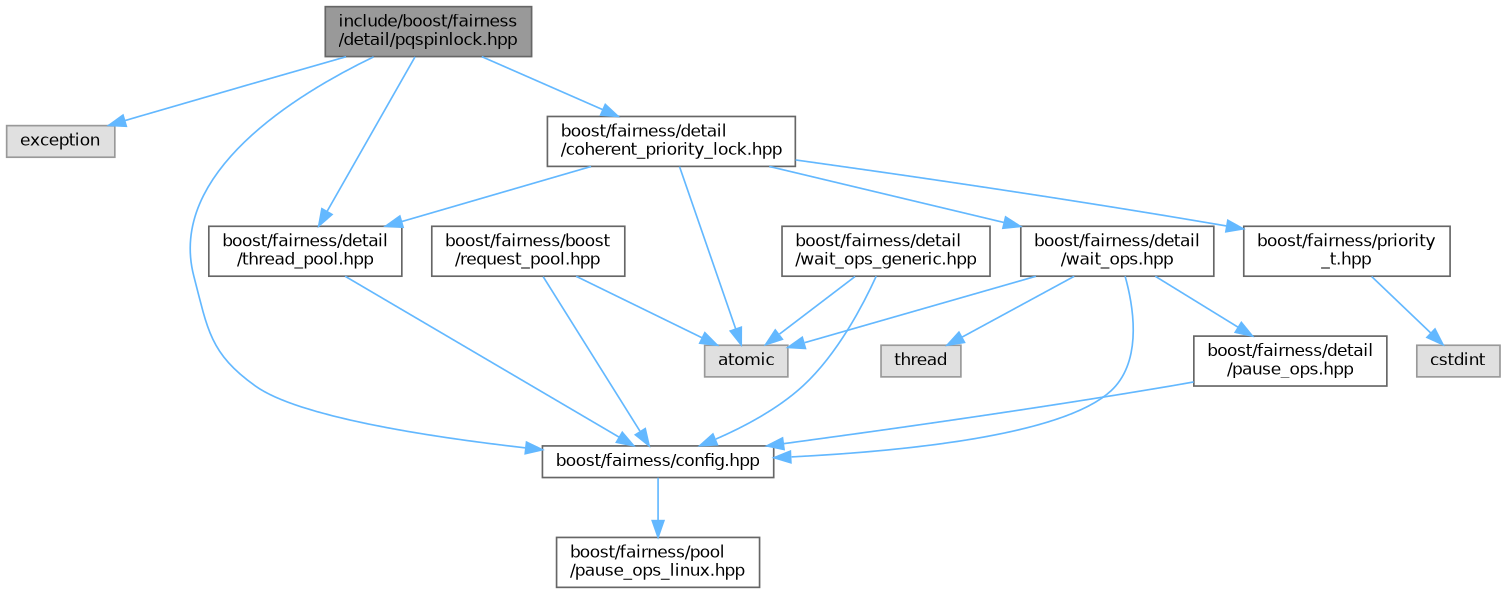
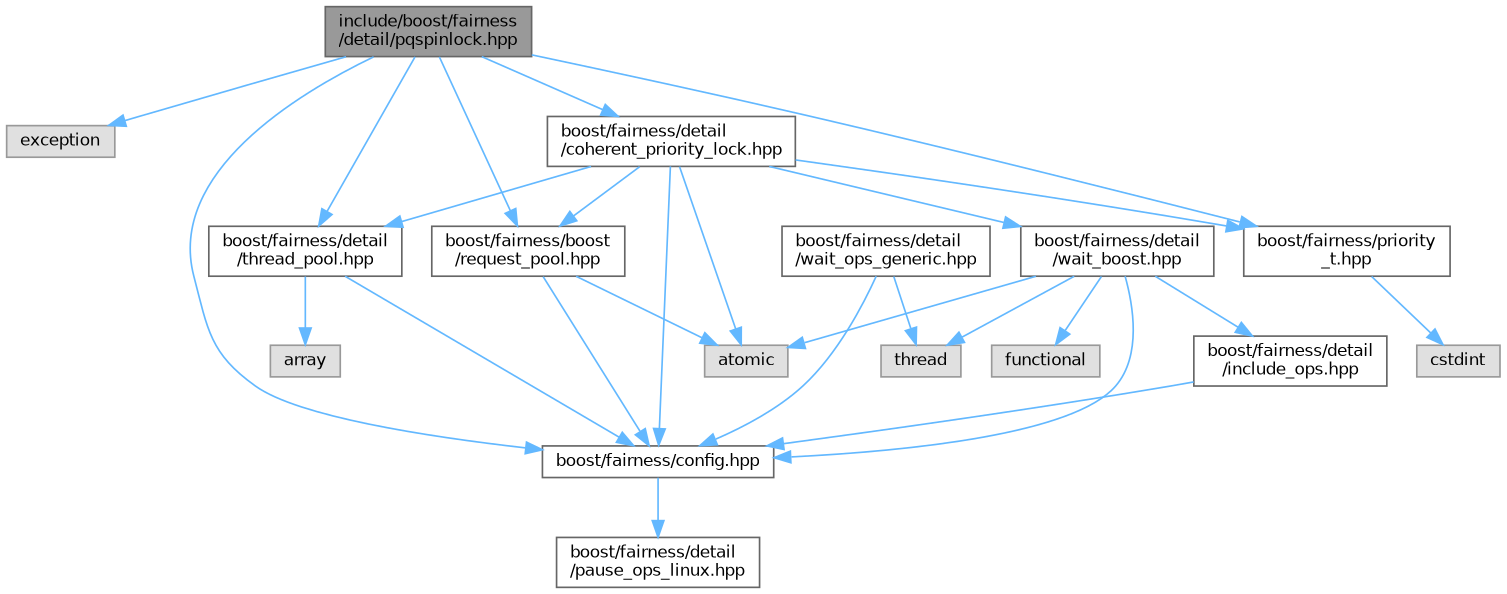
none -> (475, 134)
none -> (887, 134)
none -> (607, 191)
(1117, 251) -> (1117, 251)
none -> (665, 297)
(817, 305) -> (902, 303)
none -> (305, 361)
none -> (1046, 361)
(1290, 361) -> (1290, 361)
(658, 562) -> (658, 562)
